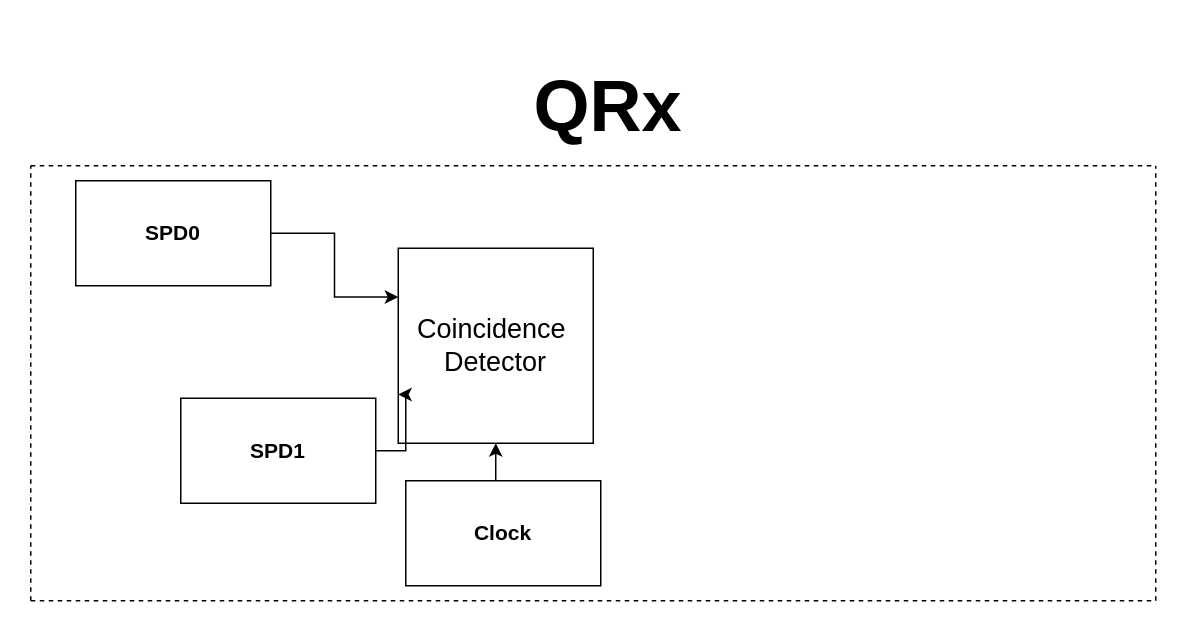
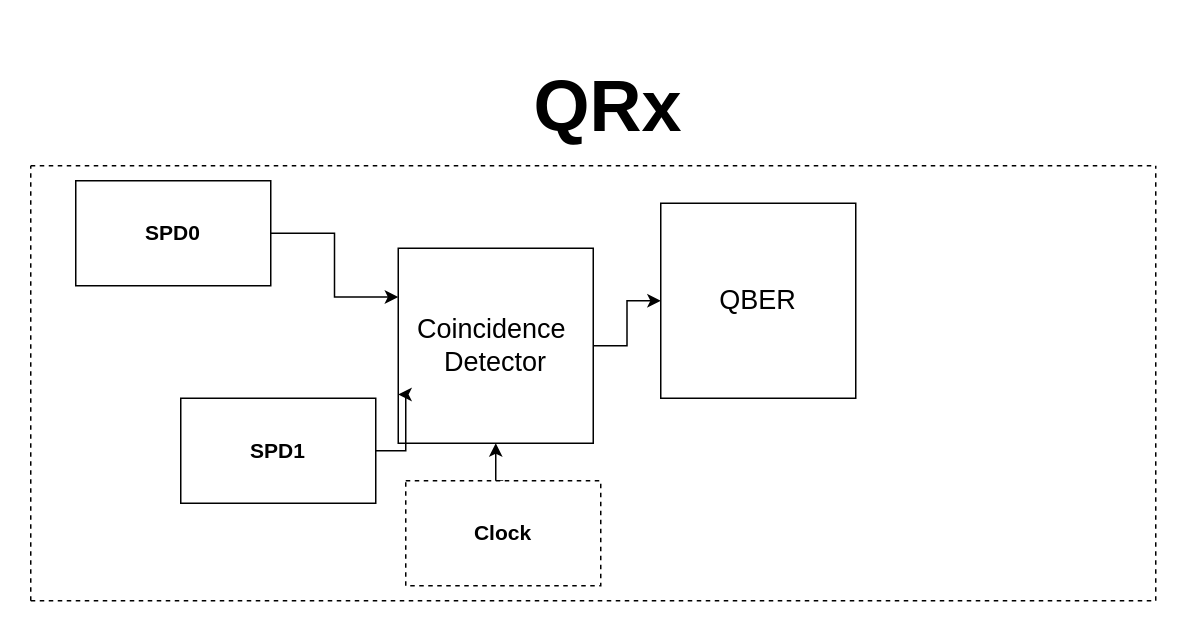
none -> (758, 301)
none -> (627, 328)
(503, 533) -> (503, 533)
